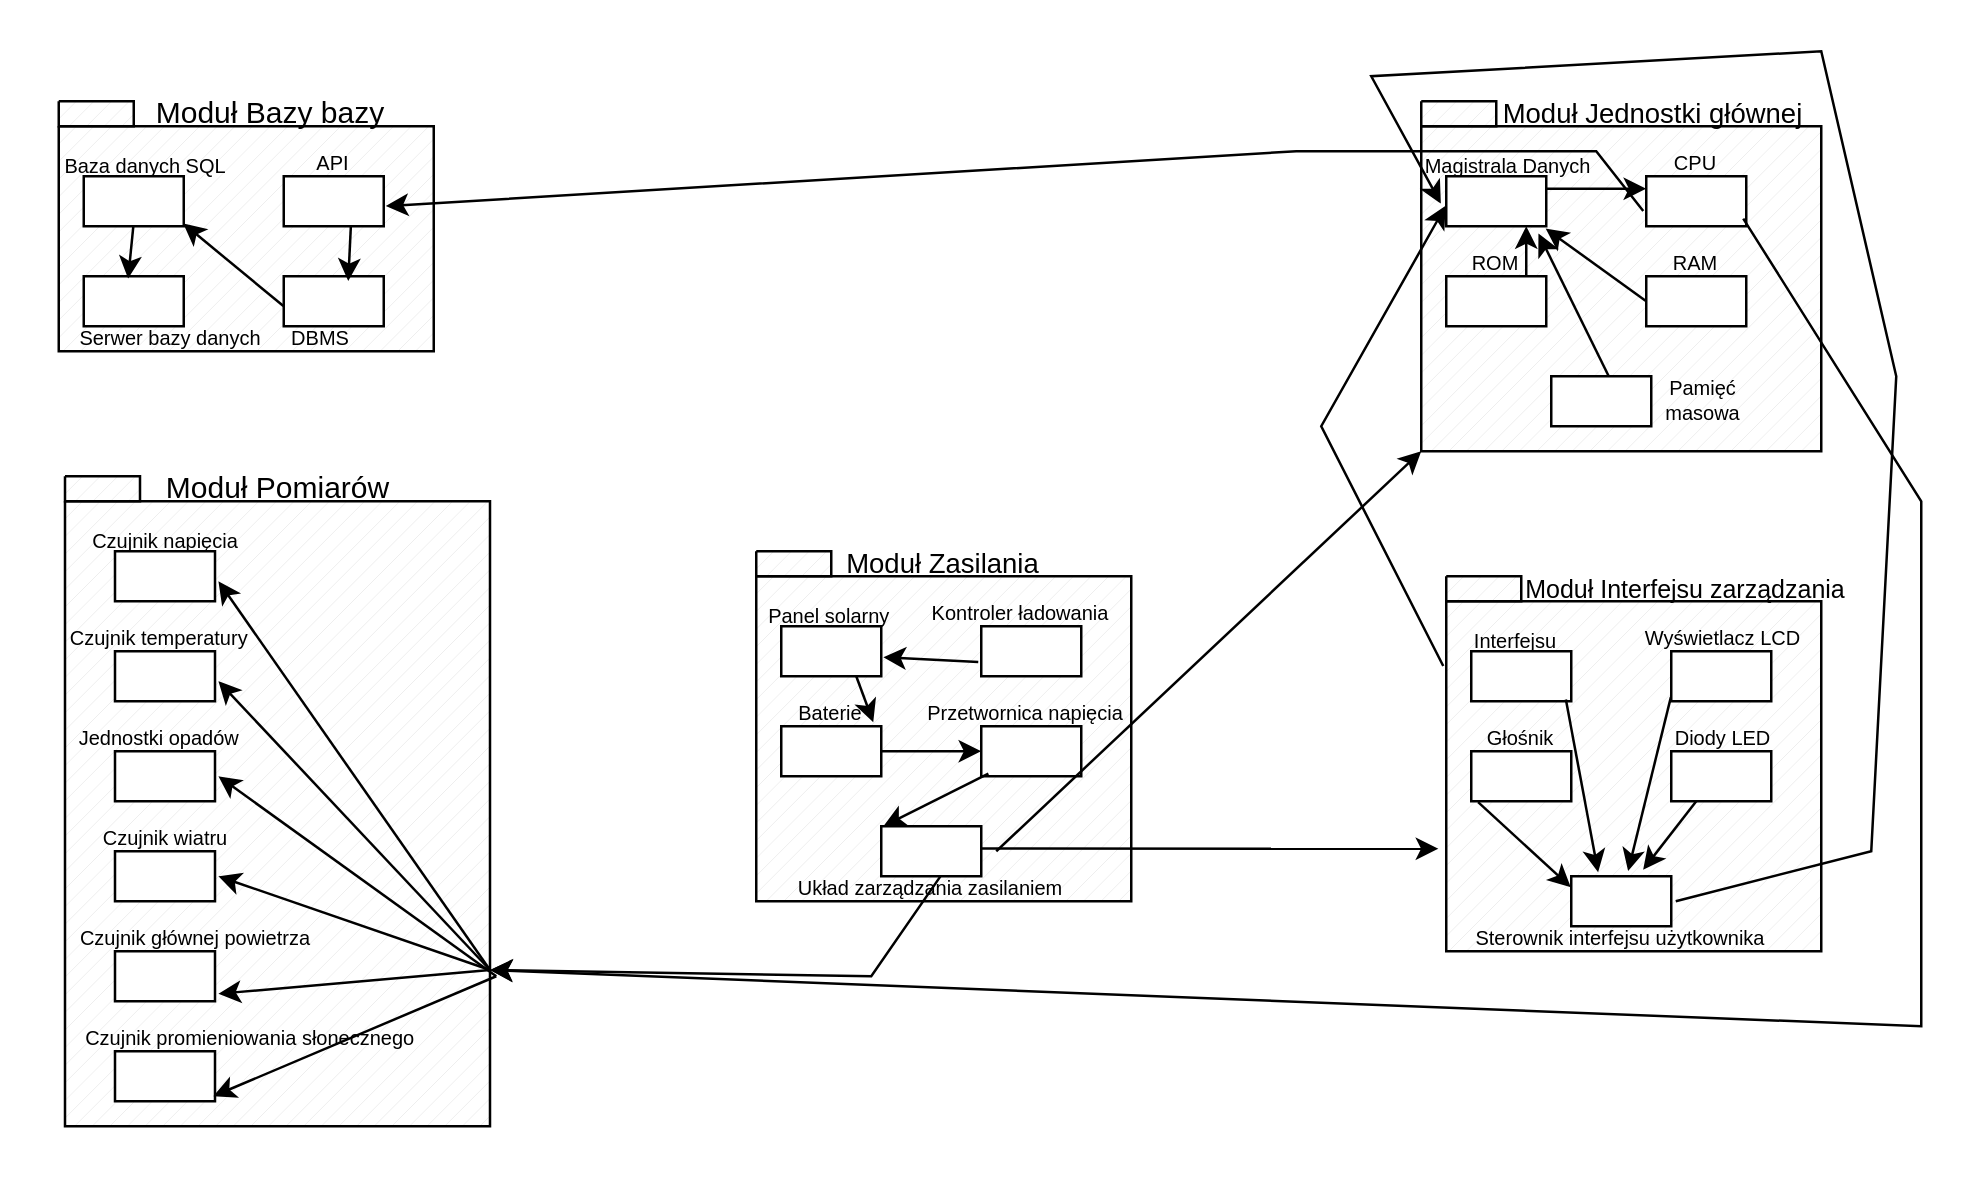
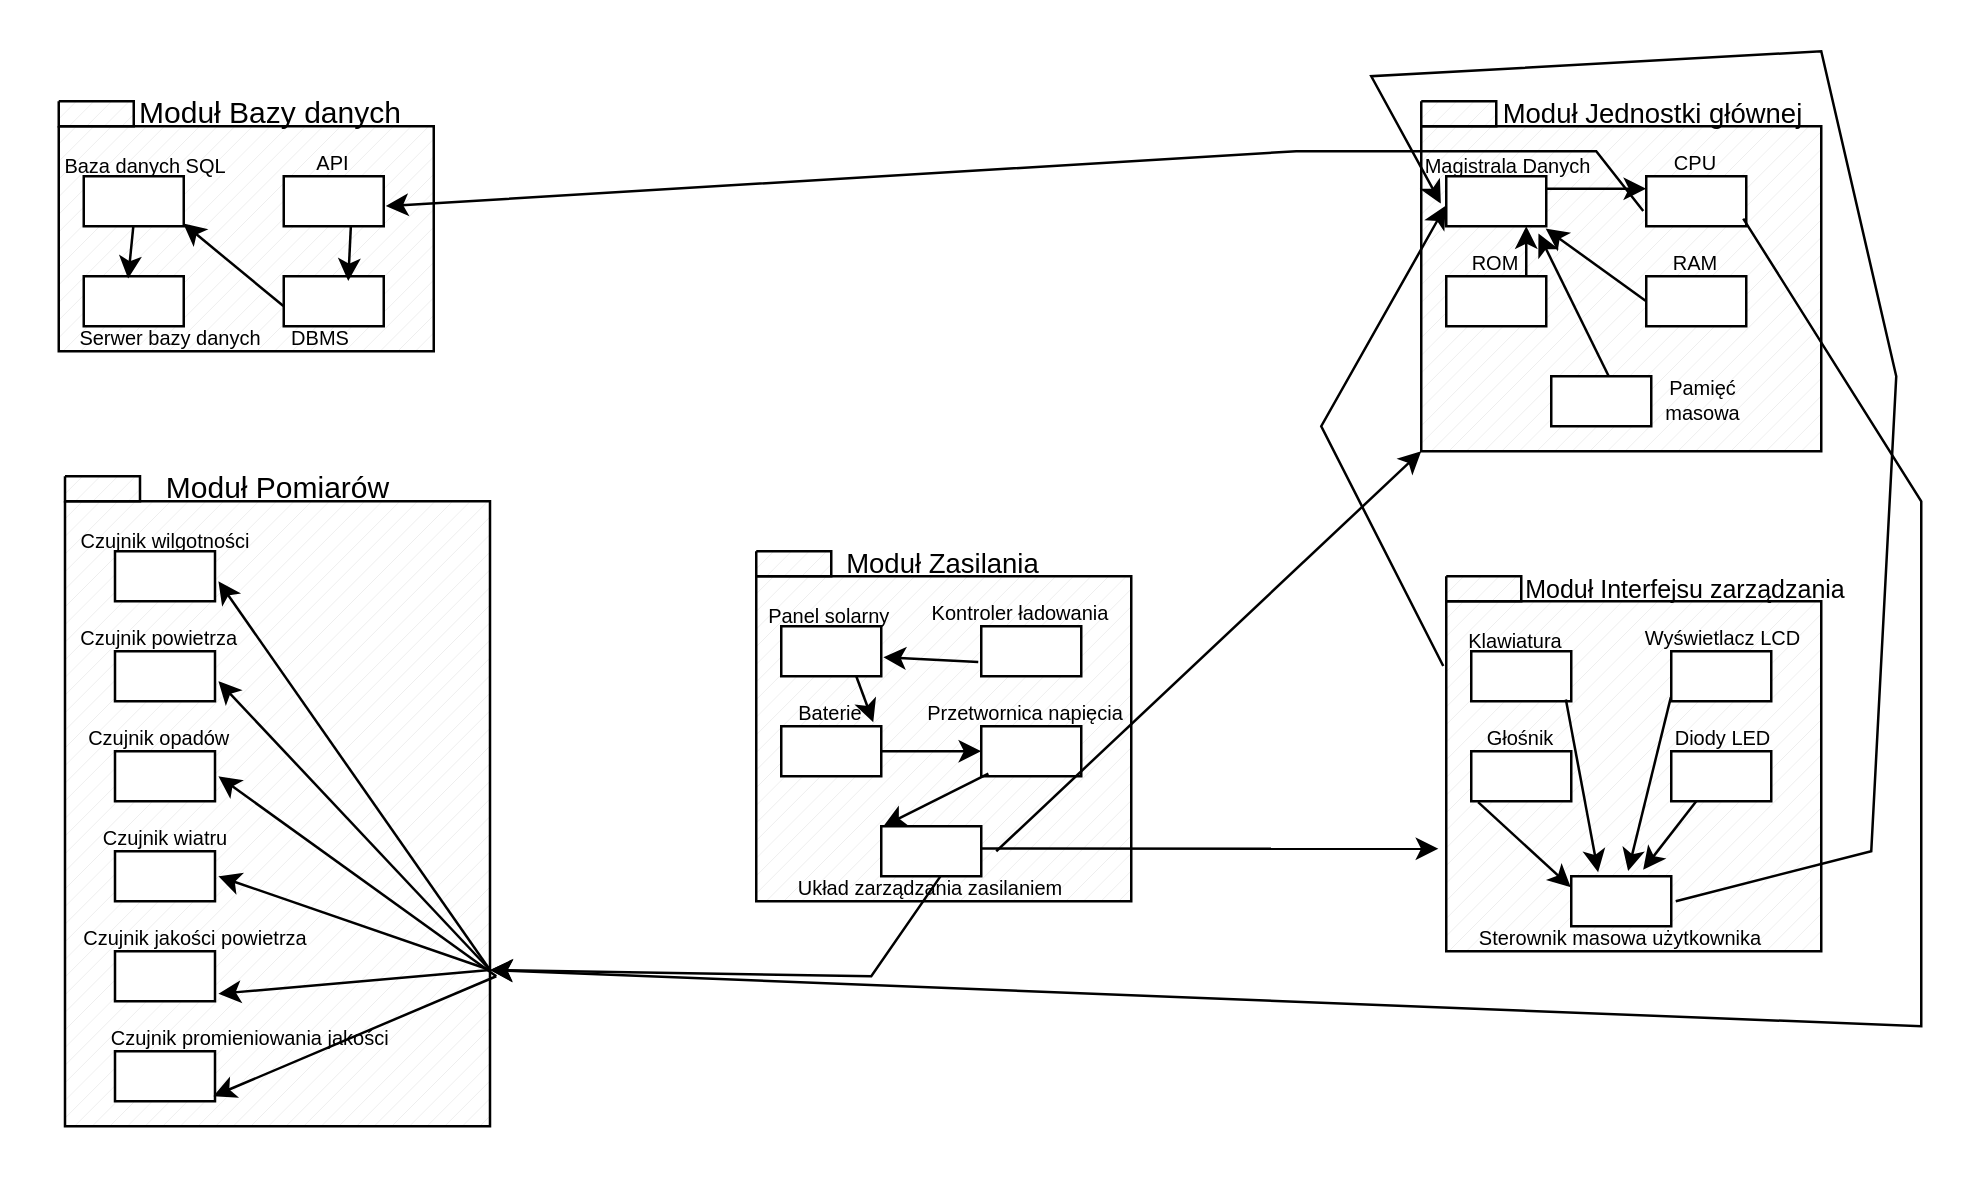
(271, 114) -> (271, 114)
(166, 539) -> (166, 539)
(160, 639) -> (160, 639)
(1516, 639) -> (1516, 639)
(160, 739) -> (160, 739)
(196, 939) -> (196, 939)
(1621, 939) -> (1621, 939)
(254, 1039) -> (254, 1039)
